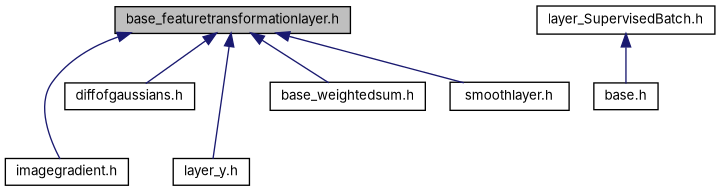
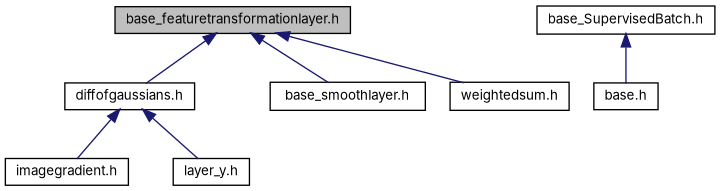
(626, 20) -> (626, 20)
(52, 82) -> (94, 139)
(348, 96) -> (348, 96)
(510, 96) -> (510, 96)
(221, 103) -> (176, 139)
